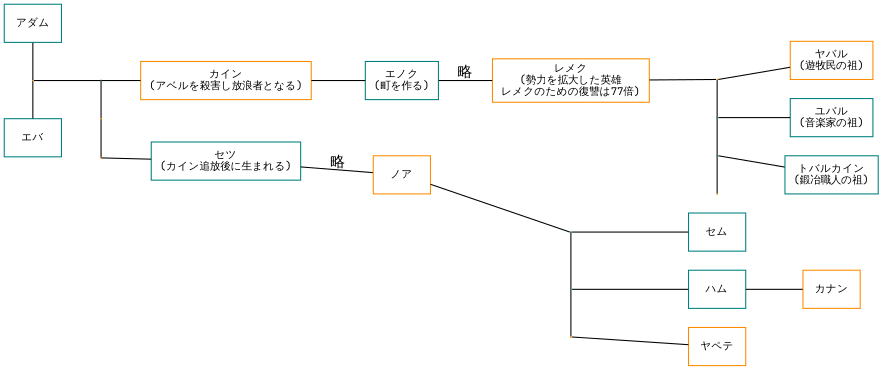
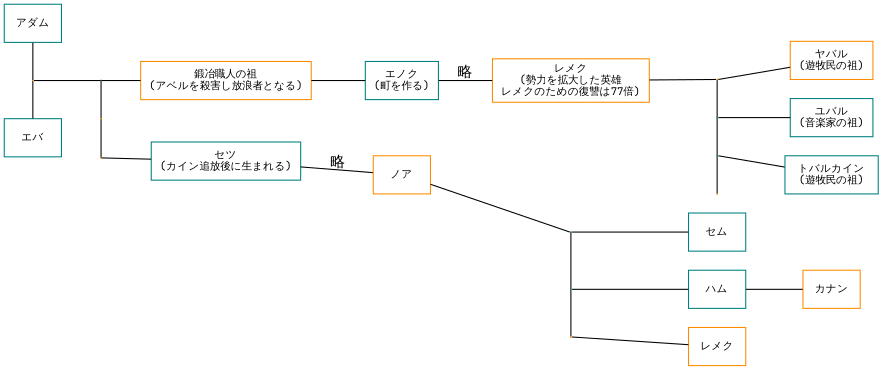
(226, 81) -> (226, 81)
(832, 175) -> (832, 175)
(717, 347) -> (717, 347)
